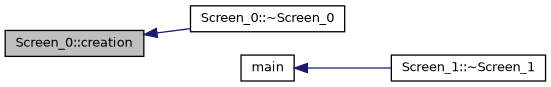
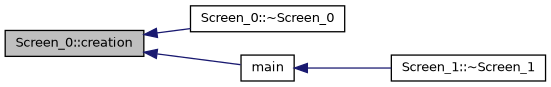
none -> (199, 59)
